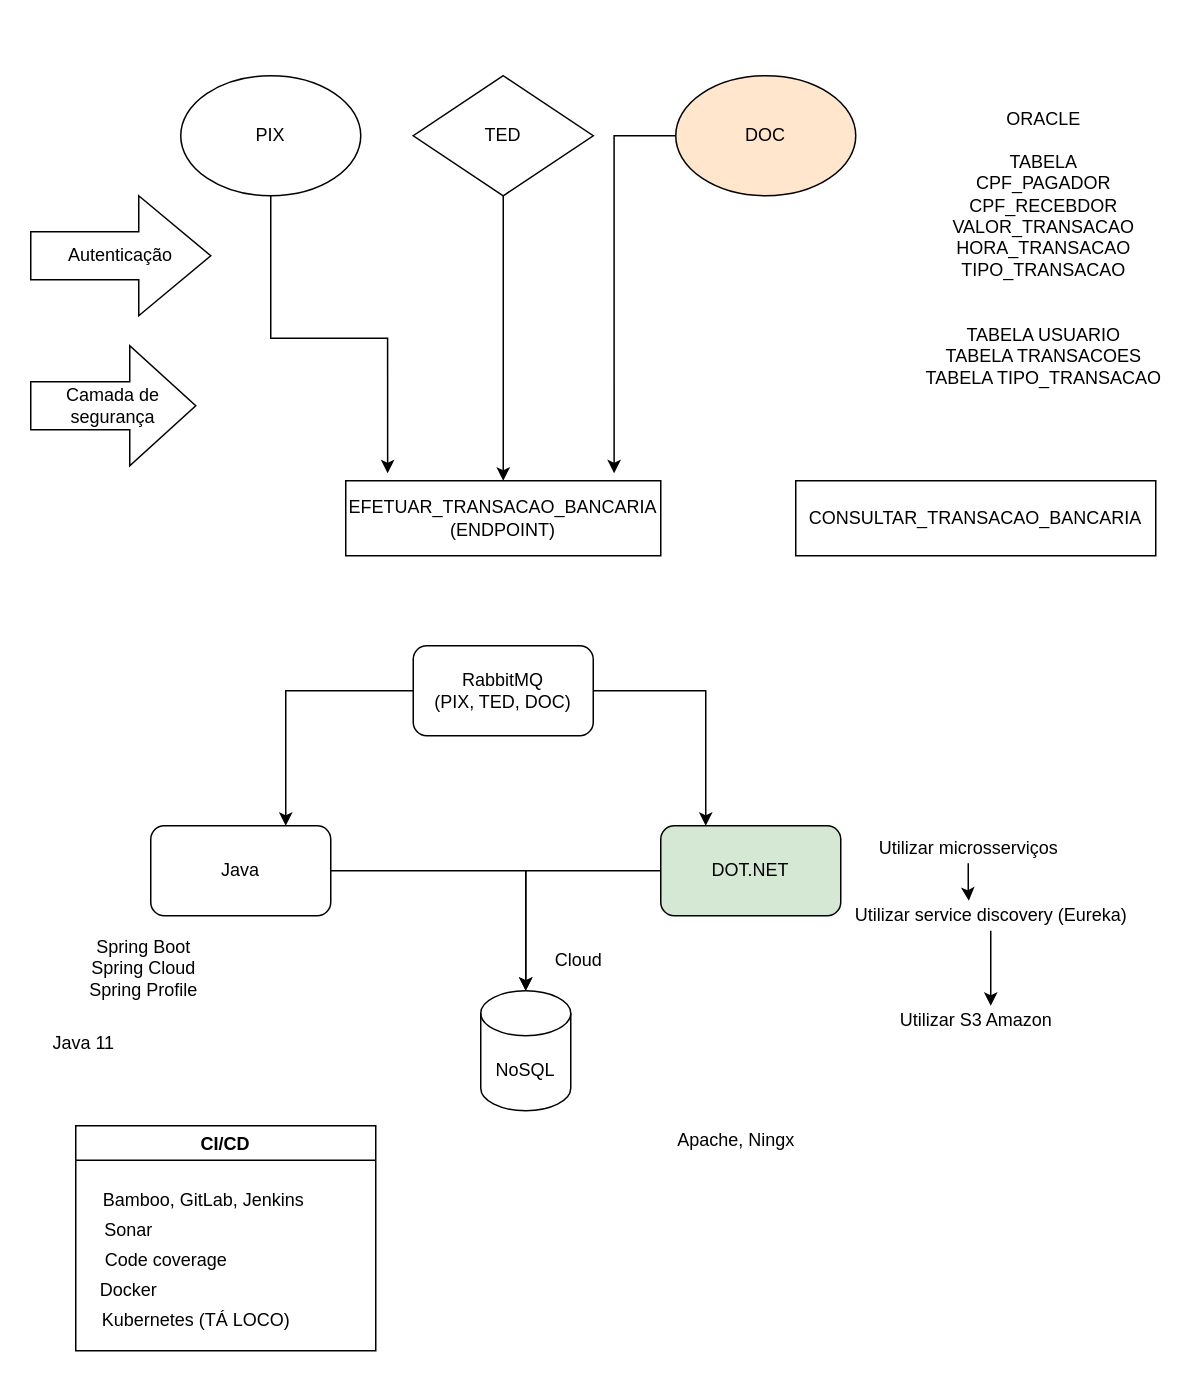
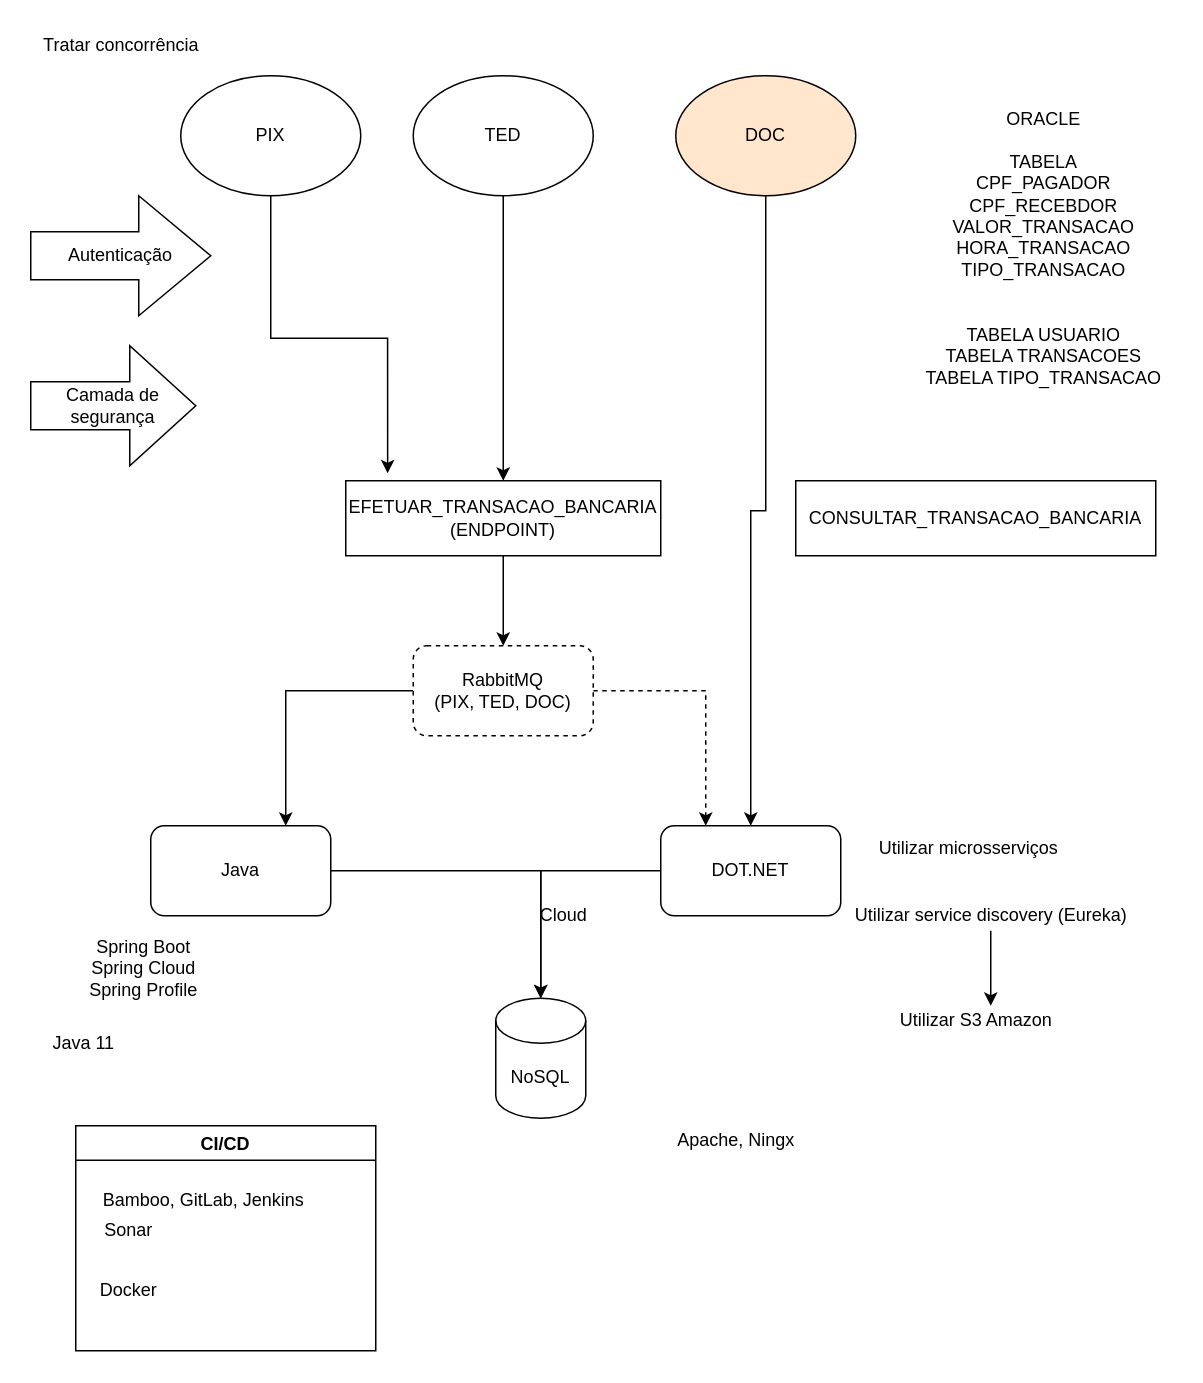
none -> (121, 46)
(503, 136) -> (503, 136)
(614, 269) -> (764, 511)
none -> (503, 596)
(503, 691) -> (503, 691)
(706, 696) -> (706, 696)
(751, 871) -> (751, 871)
(968, 879) -> none
(578, 961) -> (563, 916)
(526, 1051) -> (541, 1058)
(166, 1261) -> none
(196, 1321) -> none
